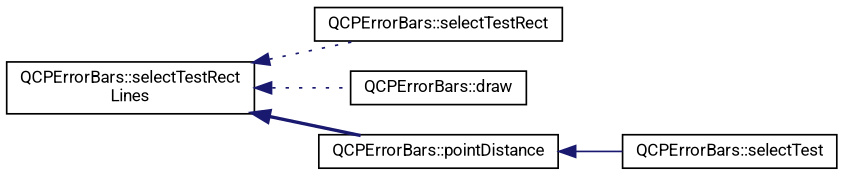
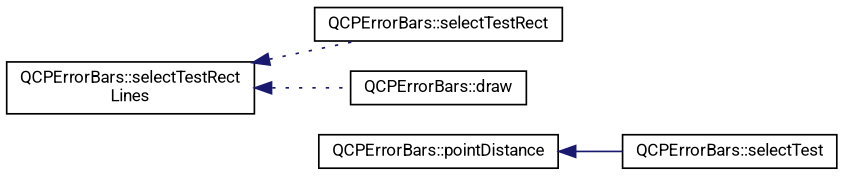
(315, 126) -> none
